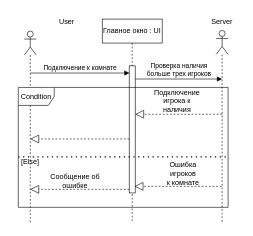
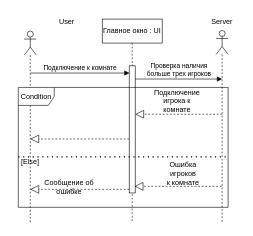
(177, 101) -> (177, 101)
(75, 181) -> (69, 187)
